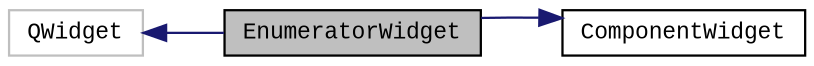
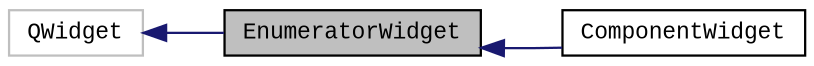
(510, 18) -> (533, 48)
